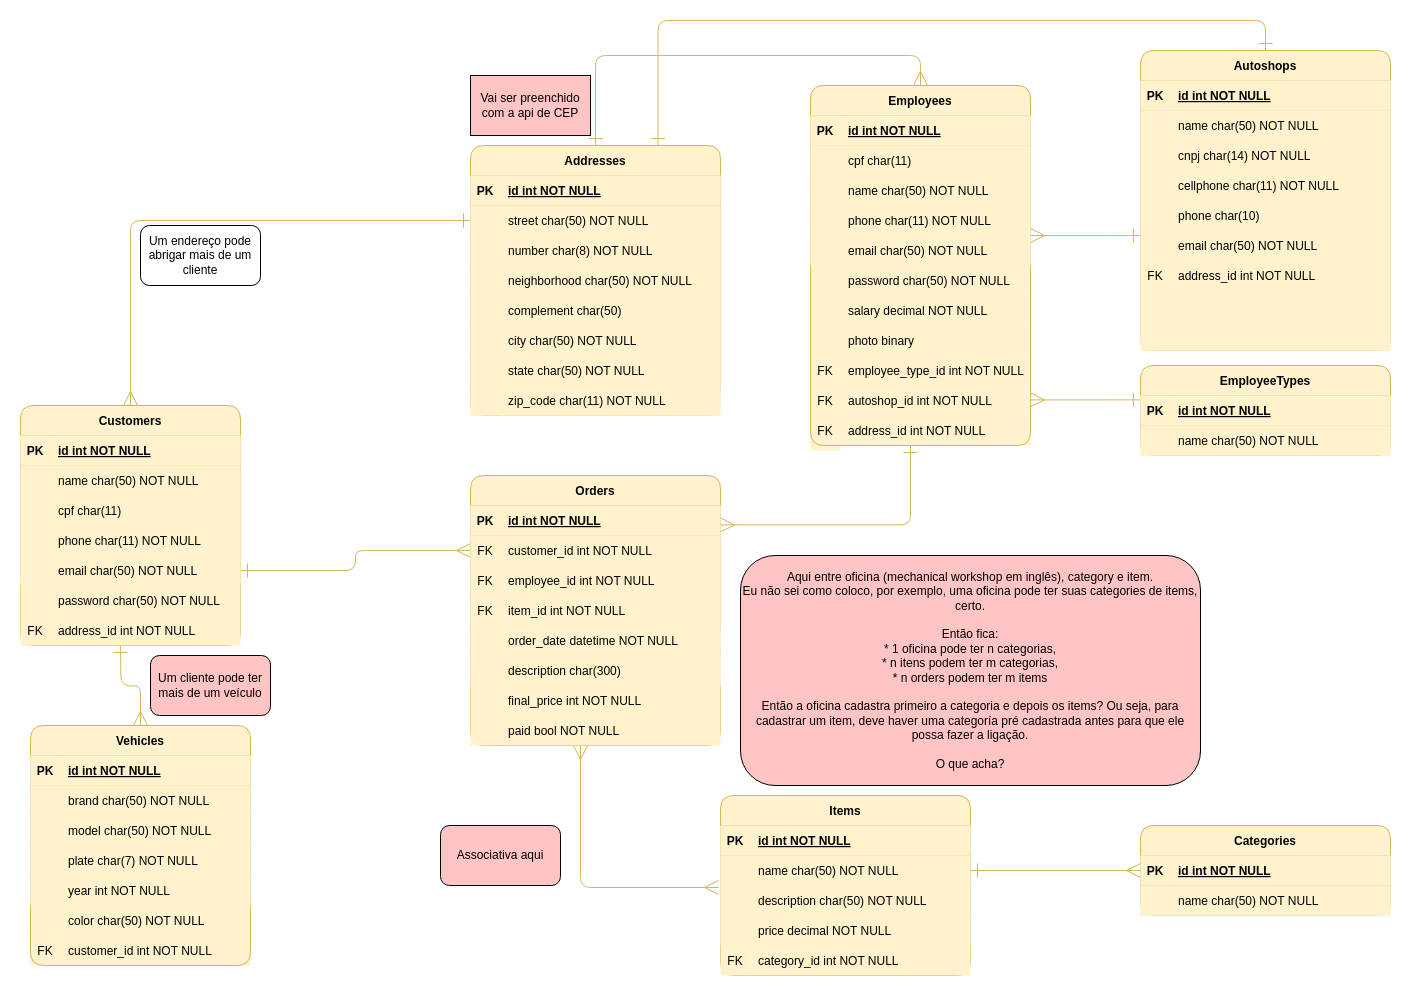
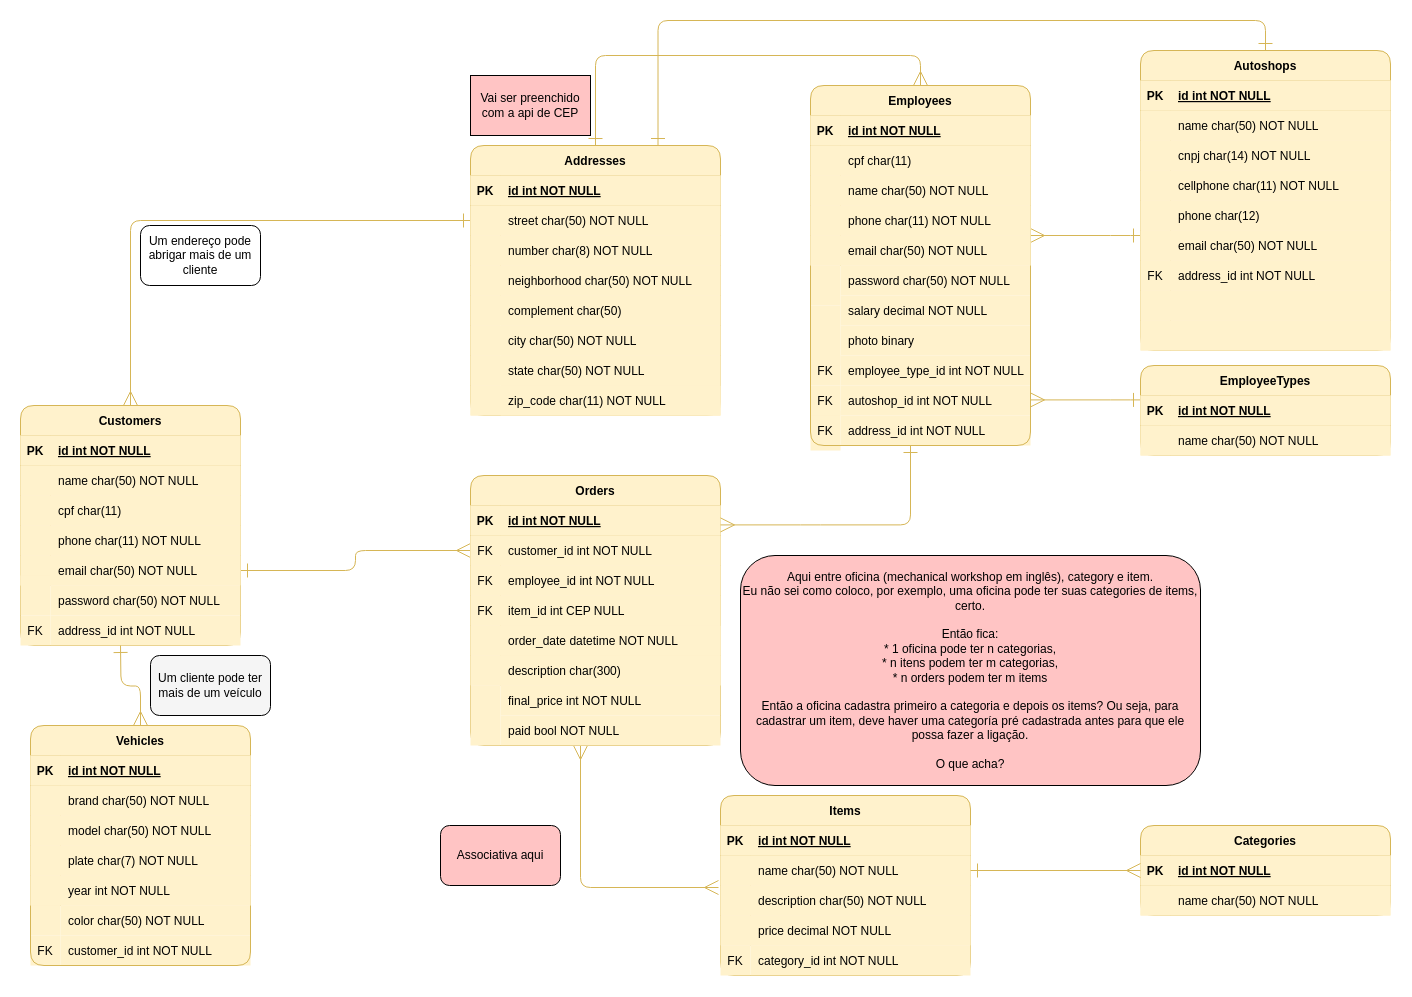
(1223, 216) -> (1223, 216)
(566, 611) -> (566, 611)
(211, 686) -> (211, 686)
